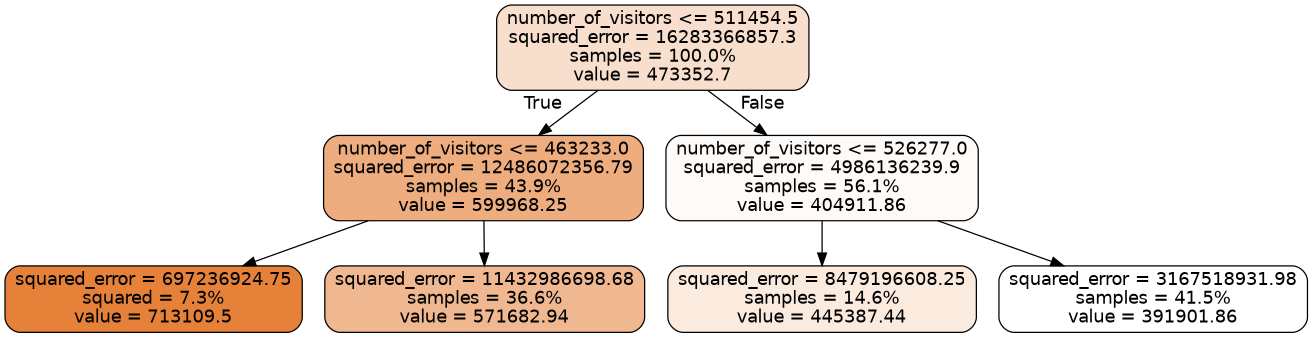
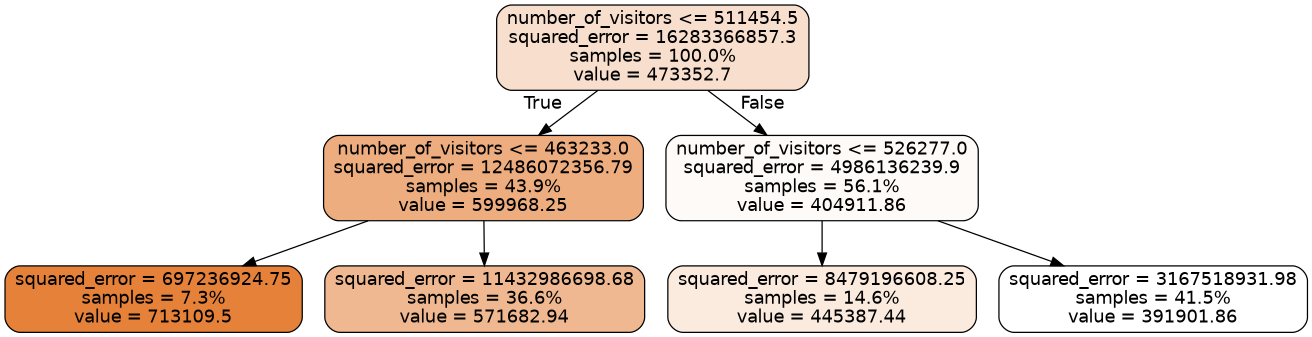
(154, 299) -> (154, 299)
